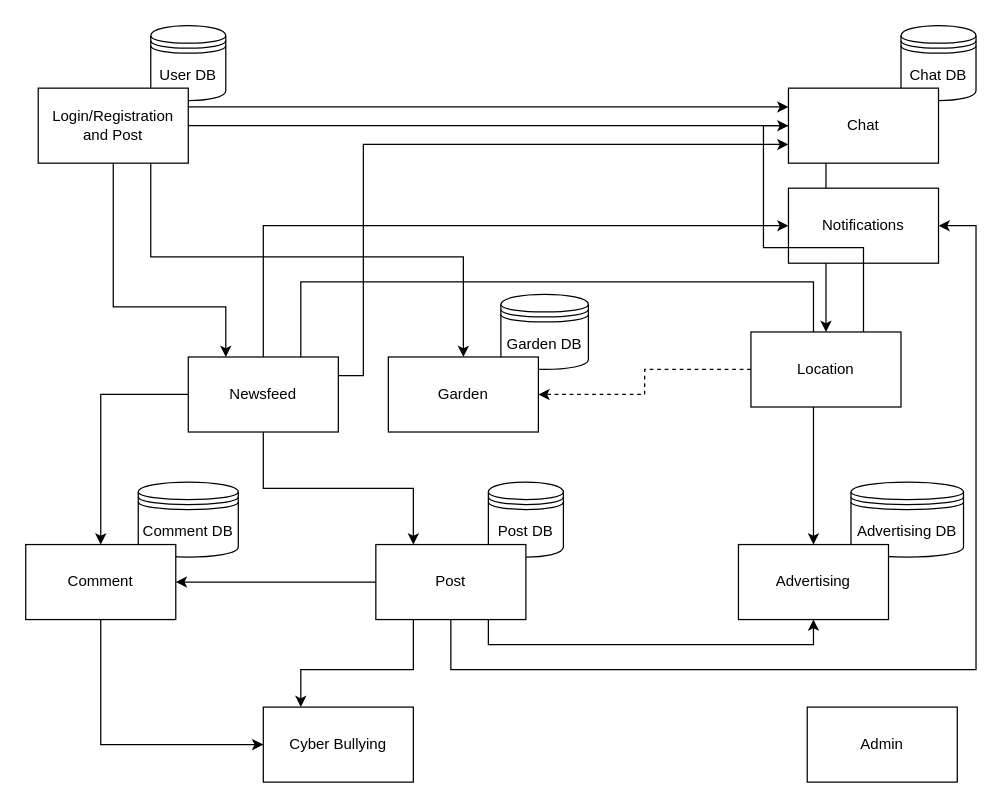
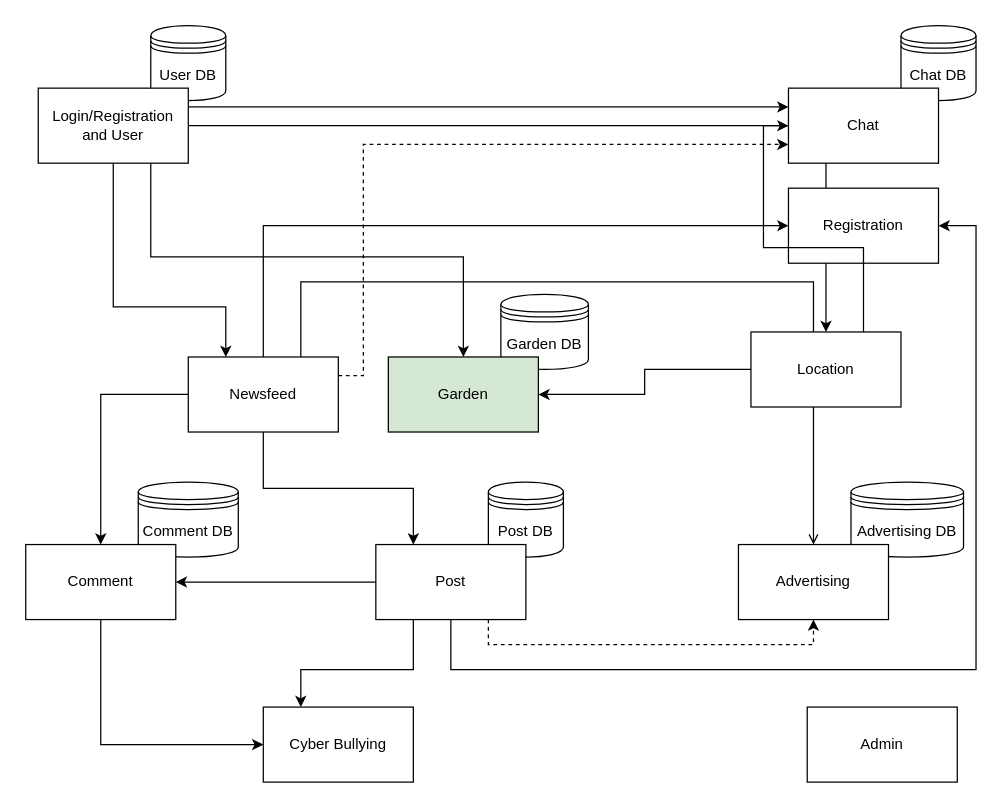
(113, 126) -> (113, 126)
(444, 144) -> (444, 144)
(863, 226) -> (863, 226)
(644, 377) -> (644, 377)
(463, 394) -> (463, 394)
(813, 534) -> (813, 537)
(647, 644) -> (647, 644)
